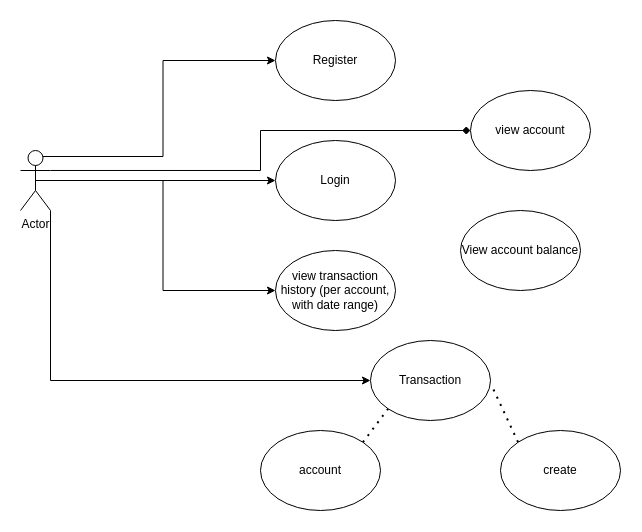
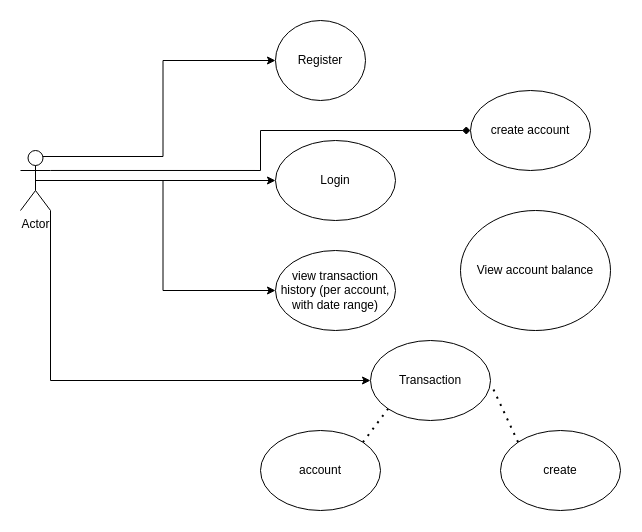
(336, 61) -> (321, 61)
(531, 131) -> (531, 131)
(521, 251) -> (536, 271)
